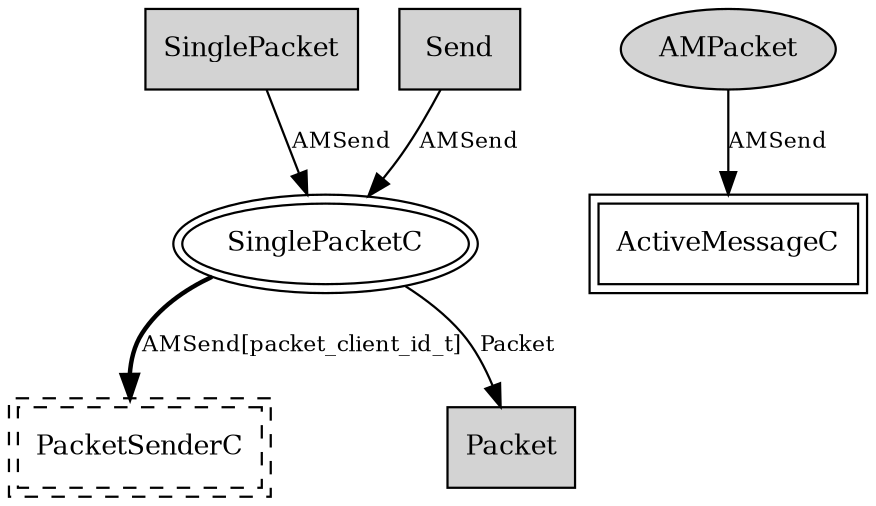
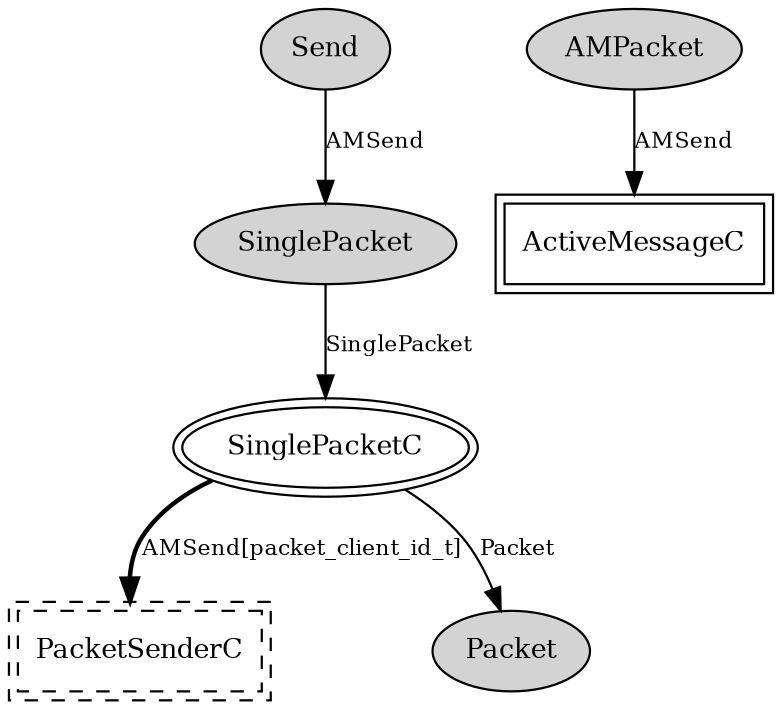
(252, 49) -> (326, 244)
(460, 49) -> (326, 49)
(414, 136) -> (326, 135)
(342, 142) -> (399, 346)
(511, 447) -> (511, 651)
